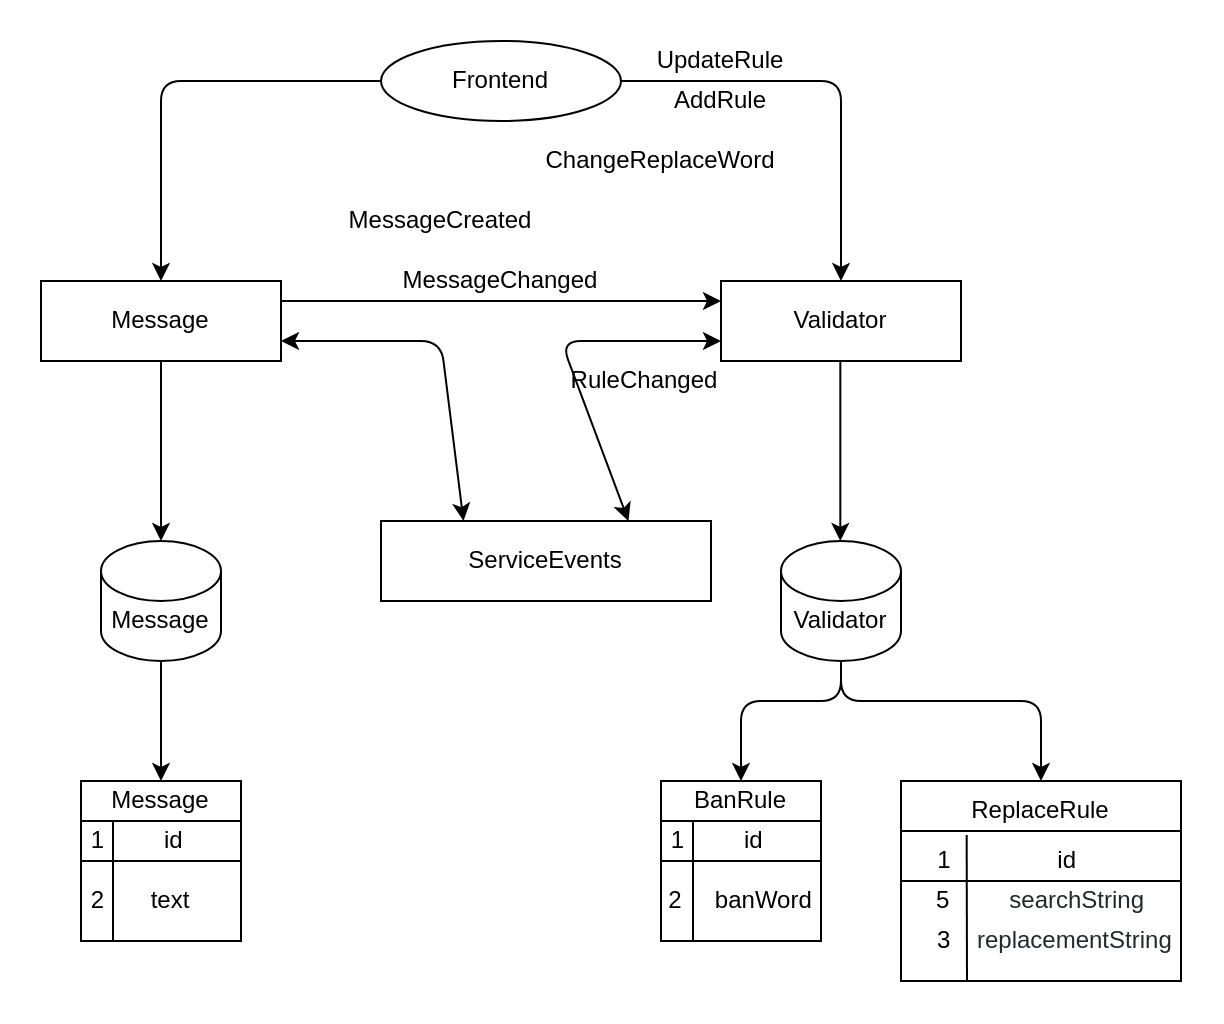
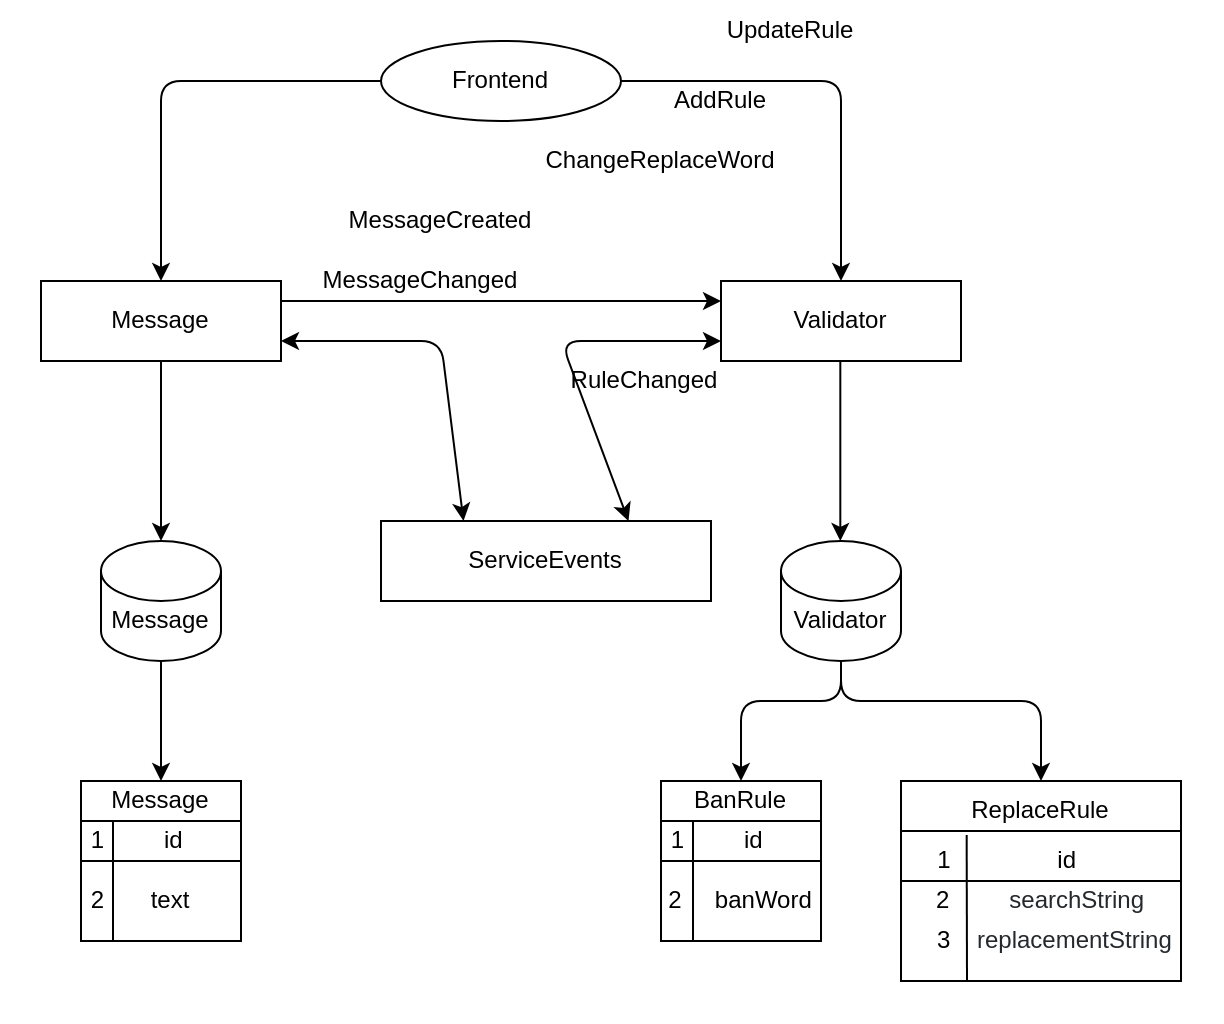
(721, 61) -> (791, 31)
(501, 281) -> (421, 281)
(1041, 901) -> (1041, 901)
